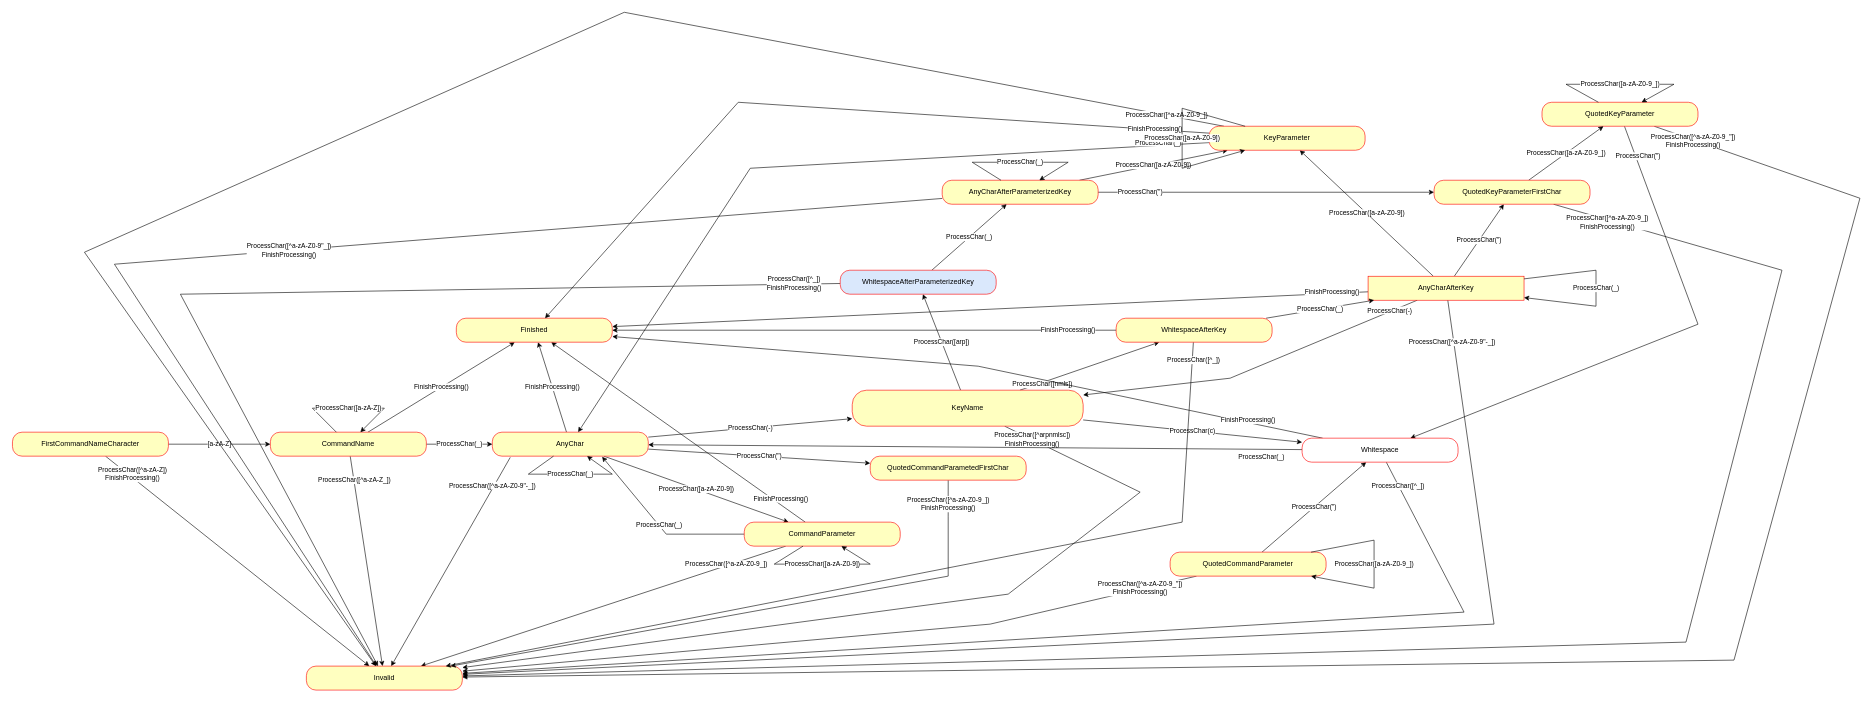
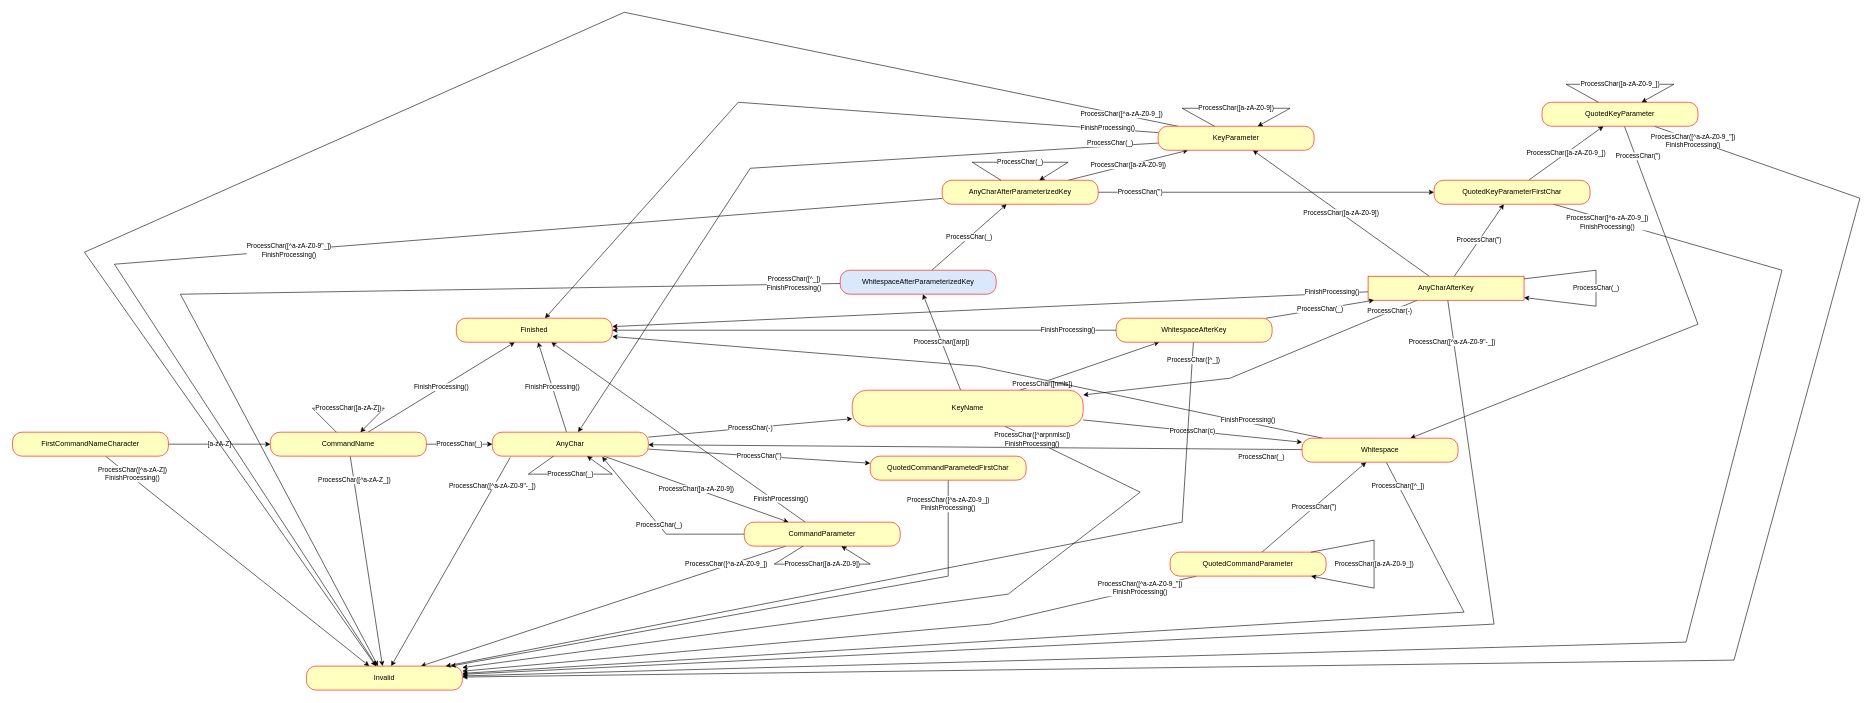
(1287, 138) -> (1236, 138)
(1380, 450) -> (1380, 450)
